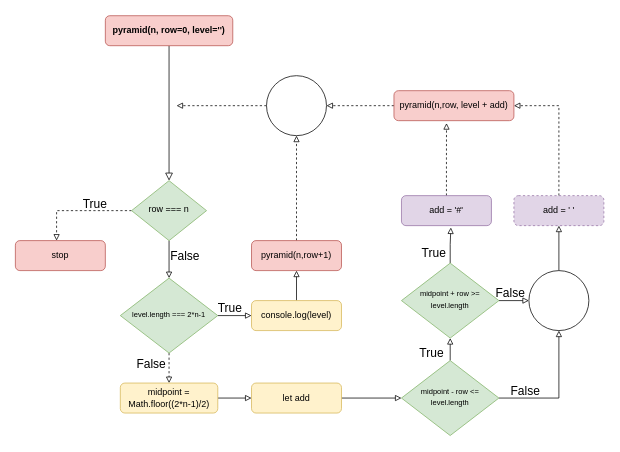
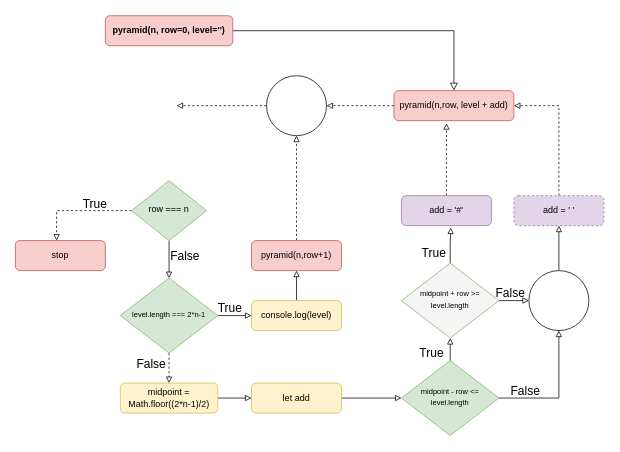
(169, 109) -> (369, 30)
(450, 300) -> (450, 300)
